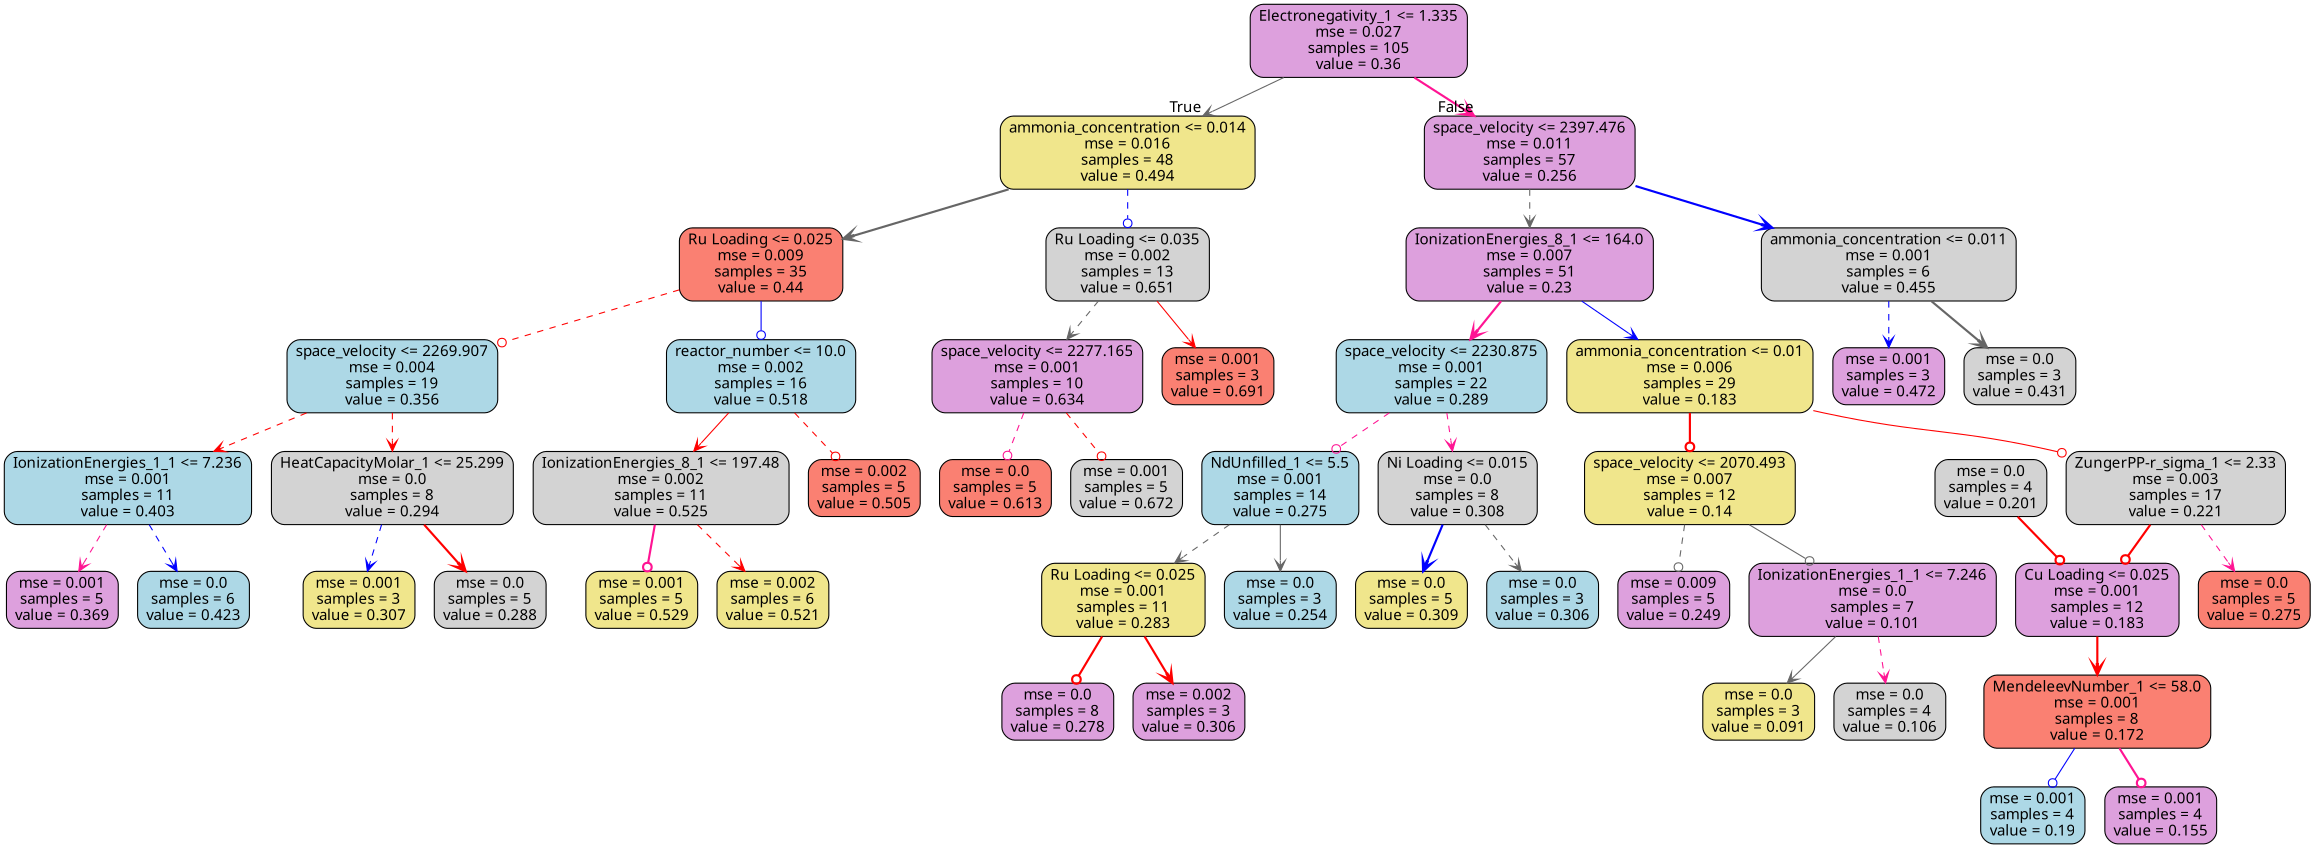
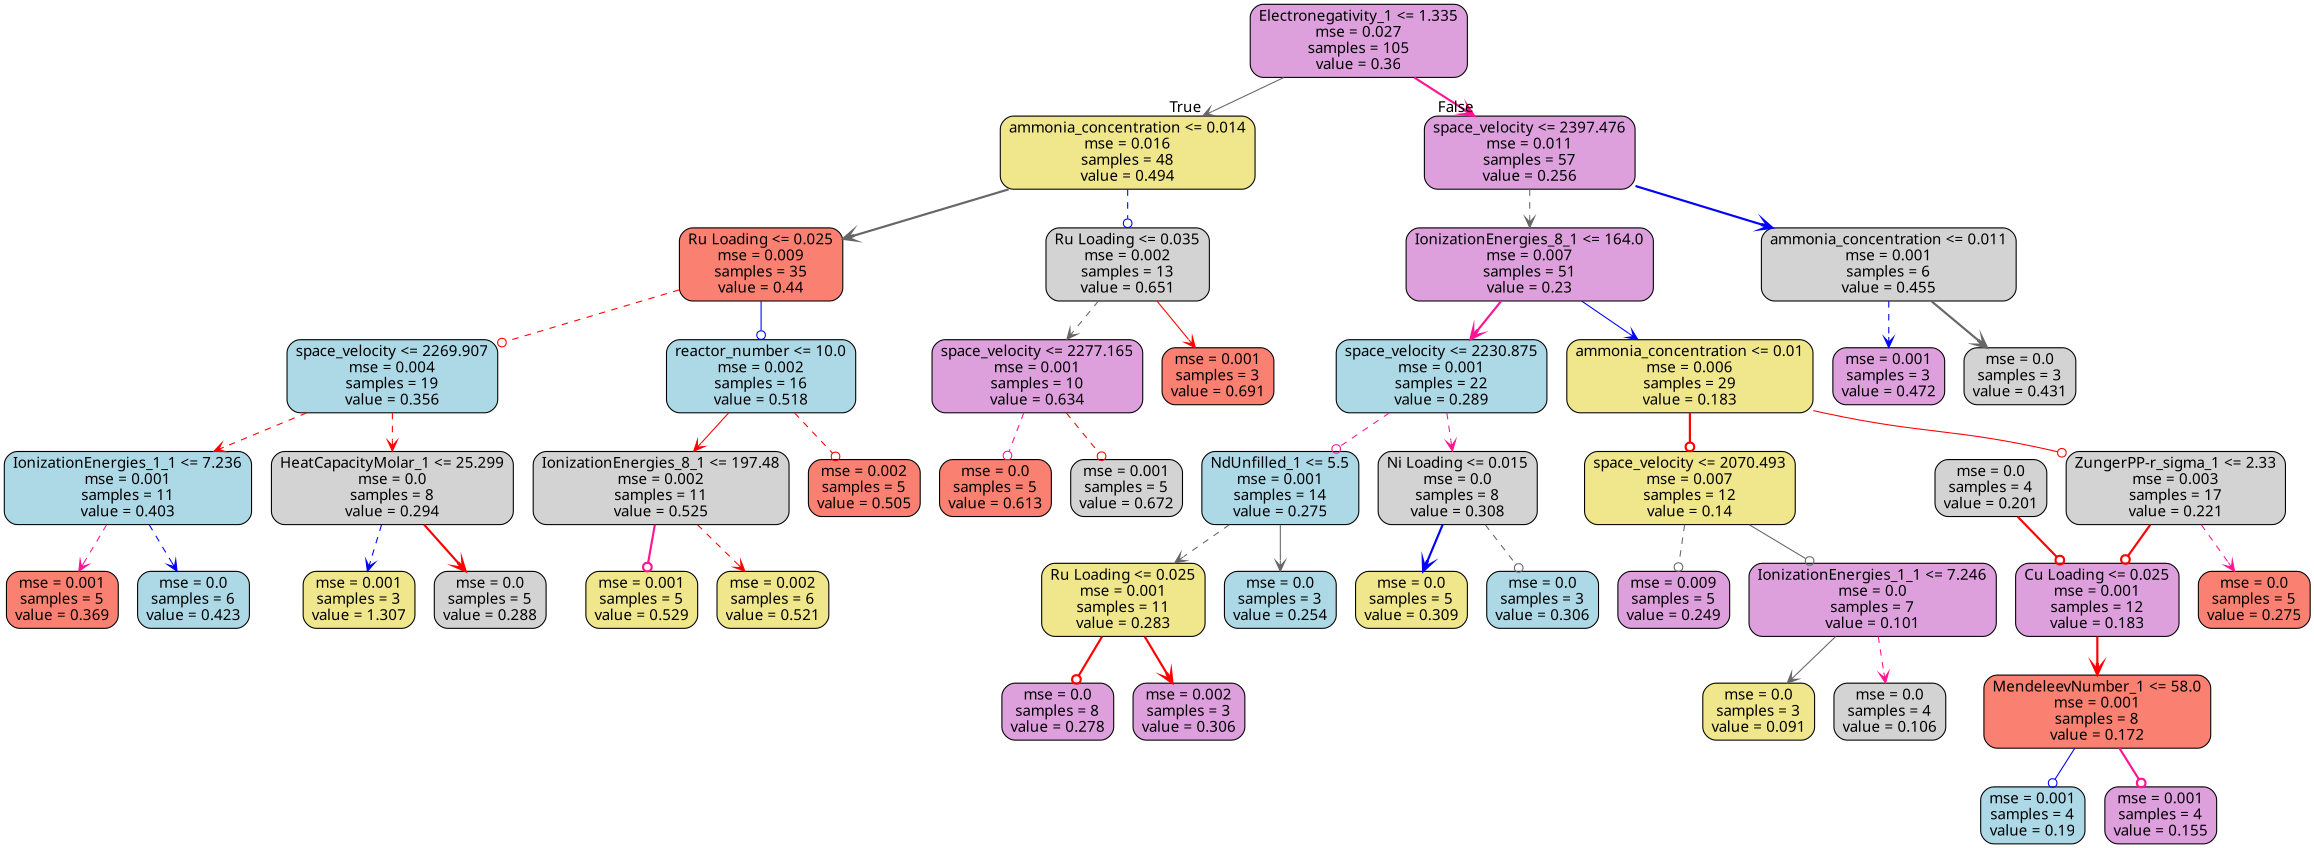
(1500, 544) -> (1500, 544)
(62, 600) -> (62, 600)
(359, 600) -> (359, 600)
